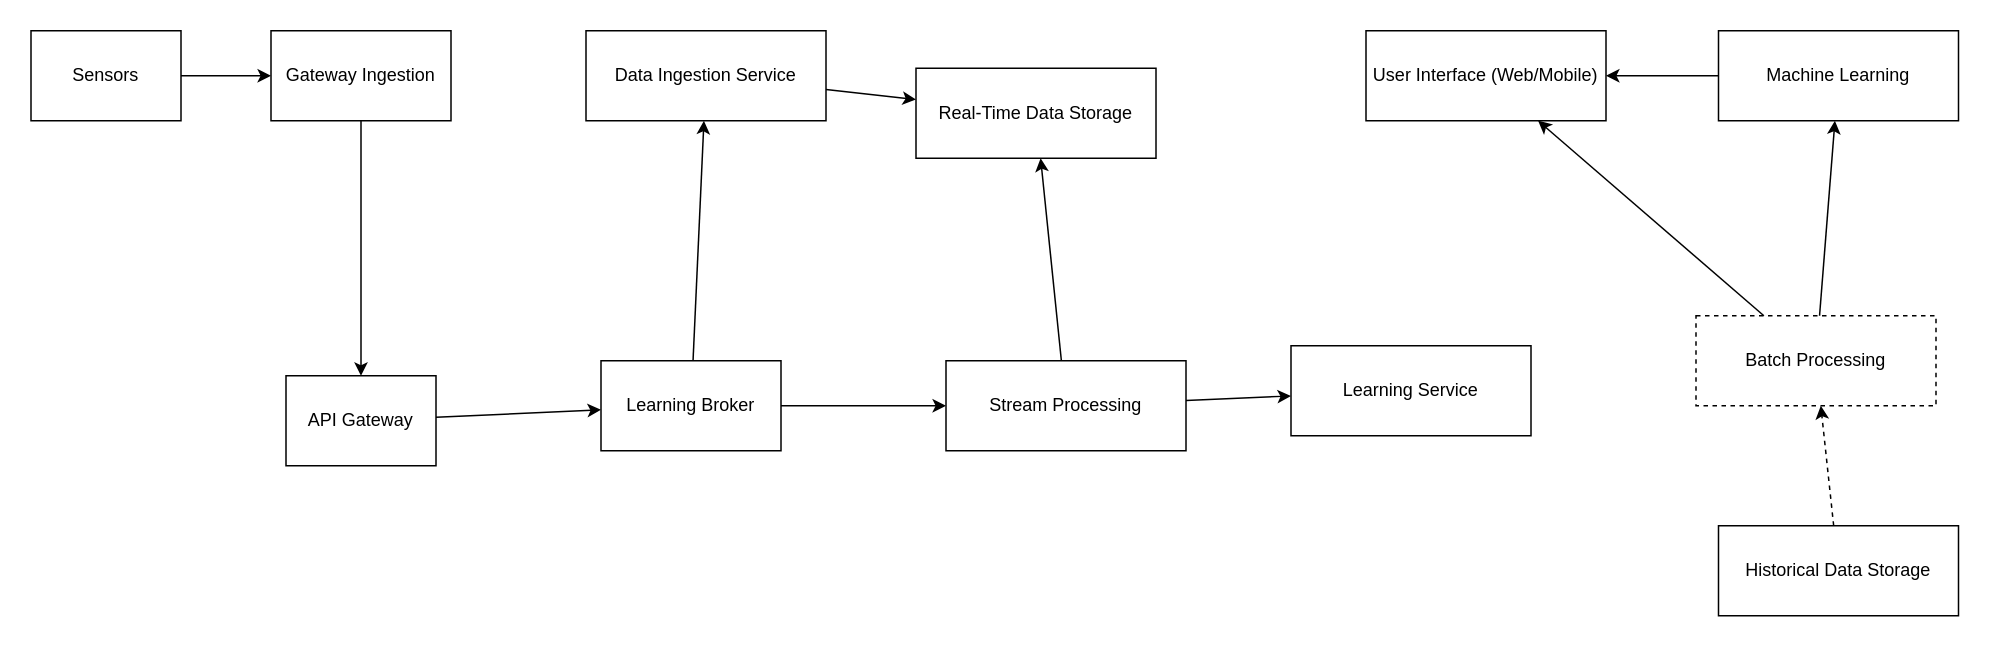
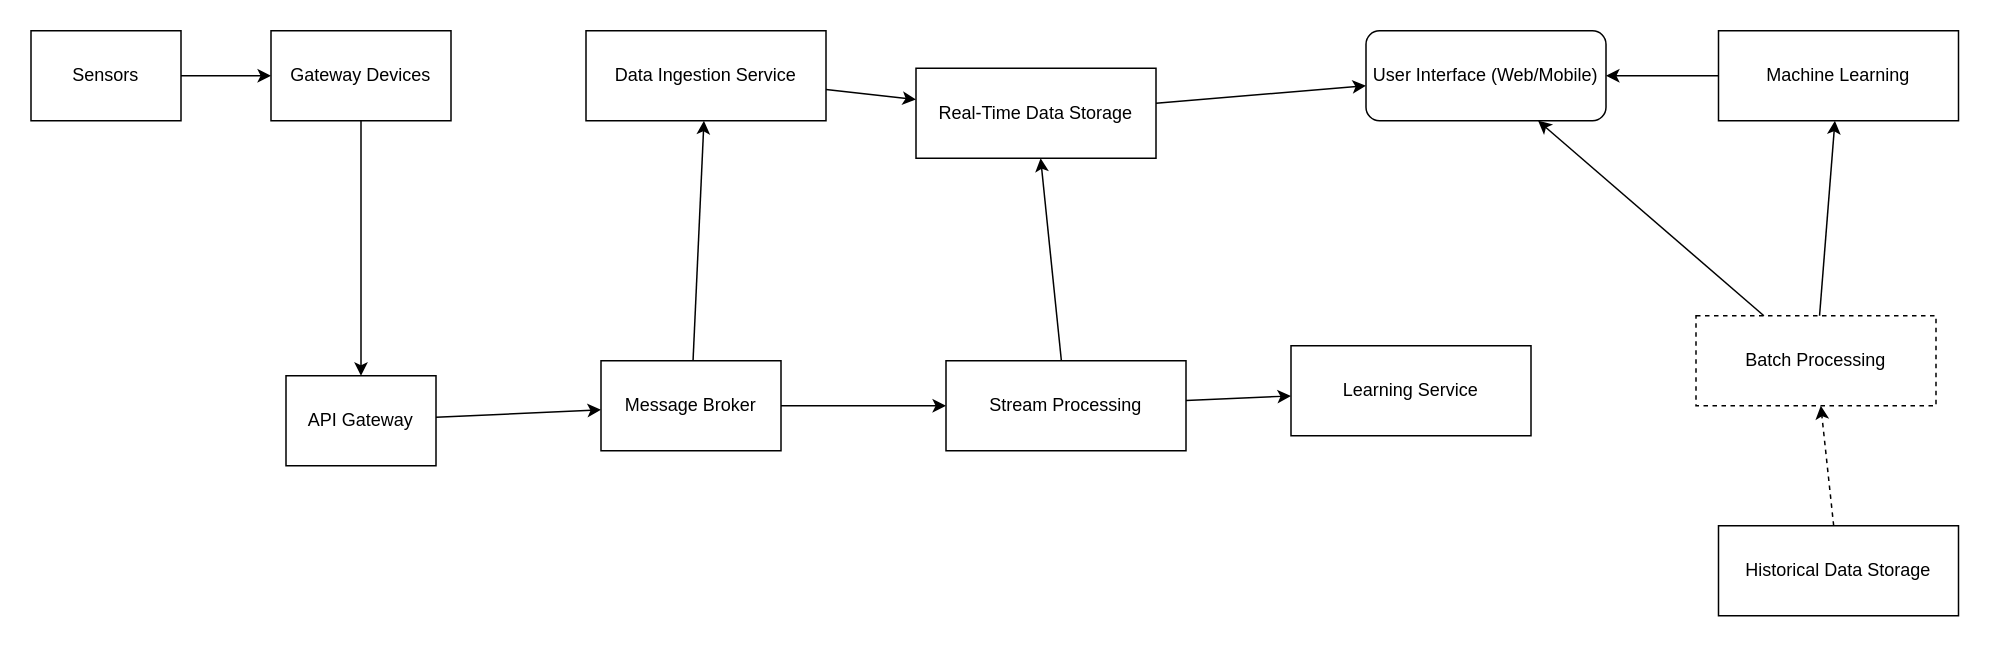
(361, 76) -> (361, 76)
(1486, 76) -> (1486, 76)
none -> (1255, 95)
(691, 406) -> (691, 406)
